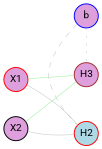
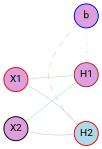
(86, 75) -> (86, 75)
